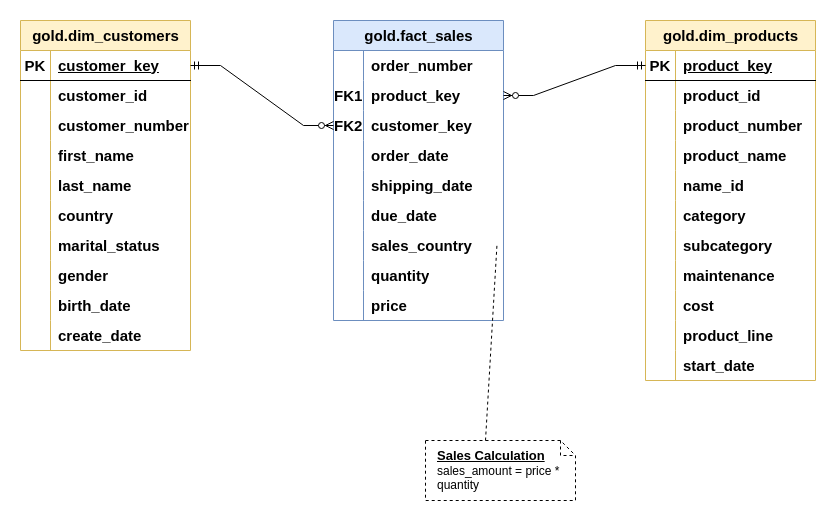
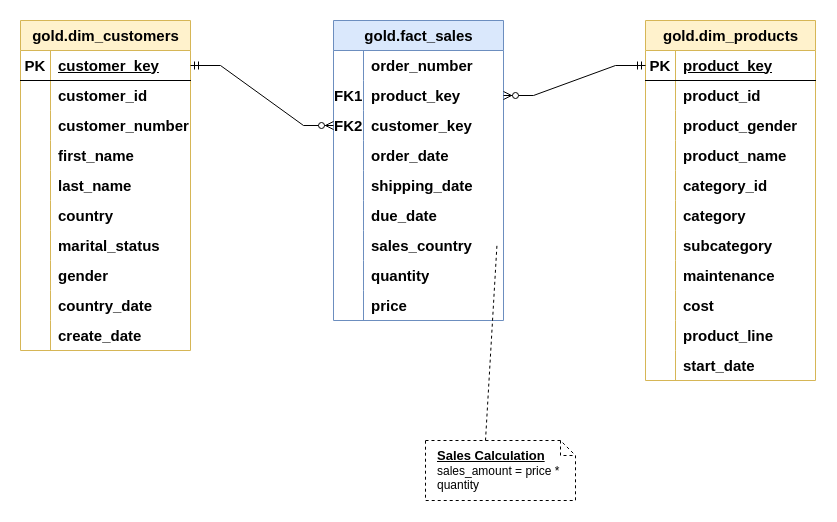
(742, 126) -> (742, 126)
(711, 186) -> (728, 186)
(99, 306) -> (109, 306)
